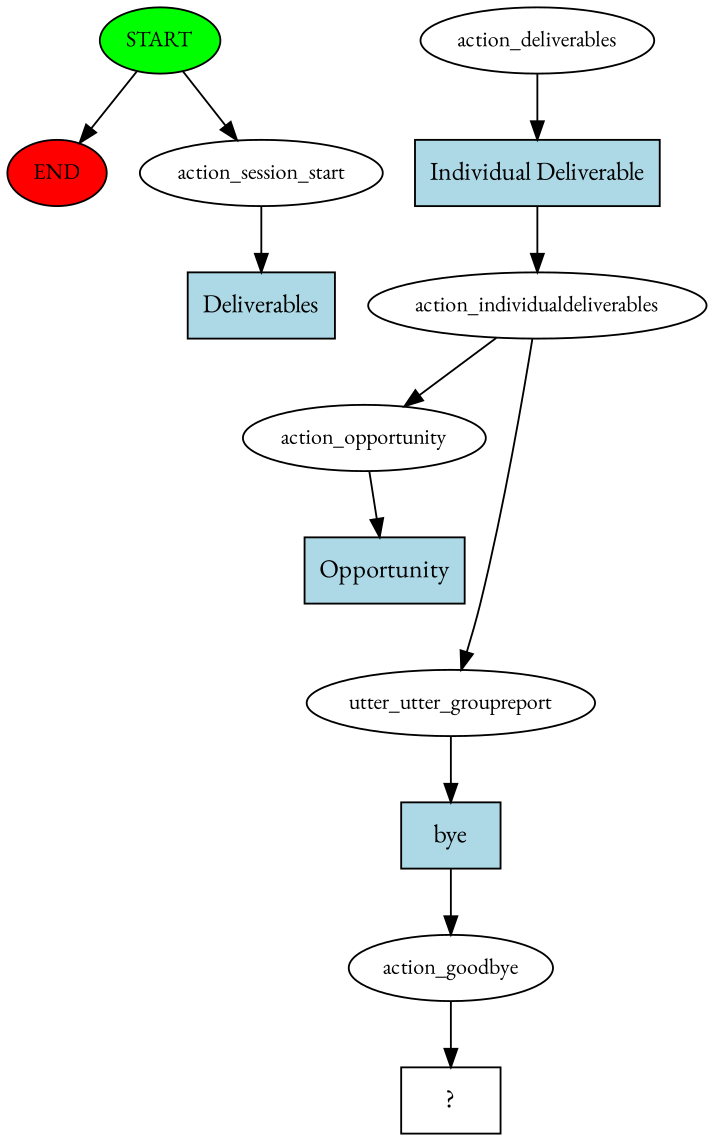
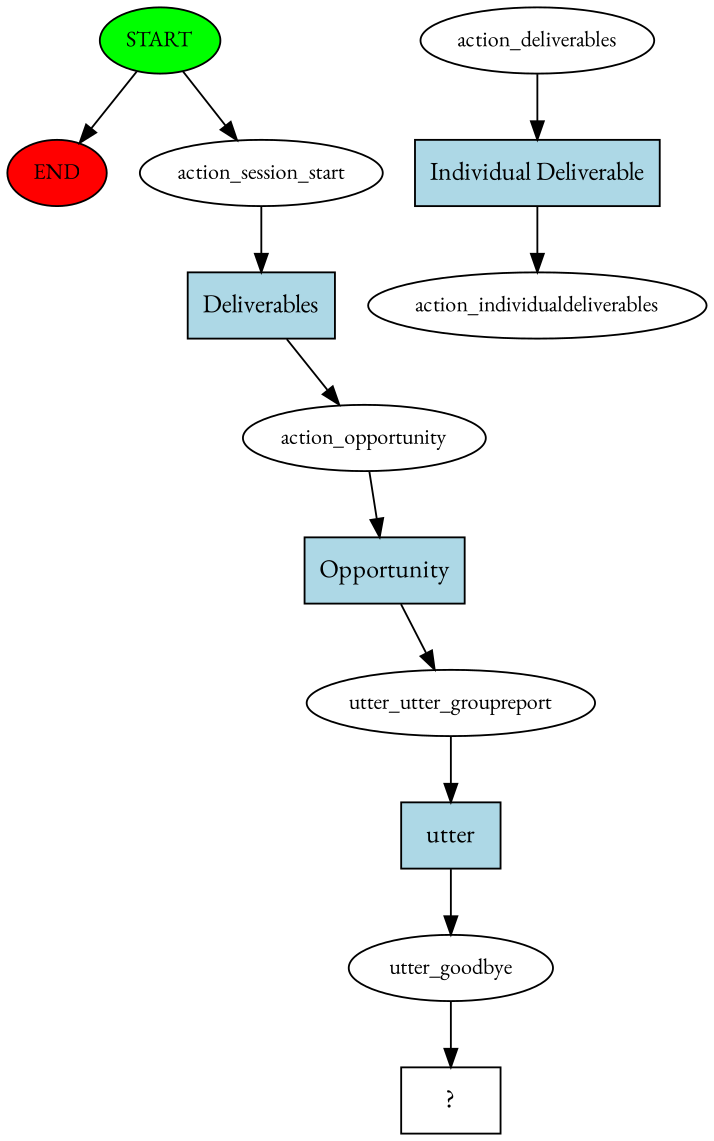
(458, 367) -> (307, 365)
(504, 496) -> (414, 628)
(451, 835) -> (451, 835)
(451, 968) -> (451, 968)
